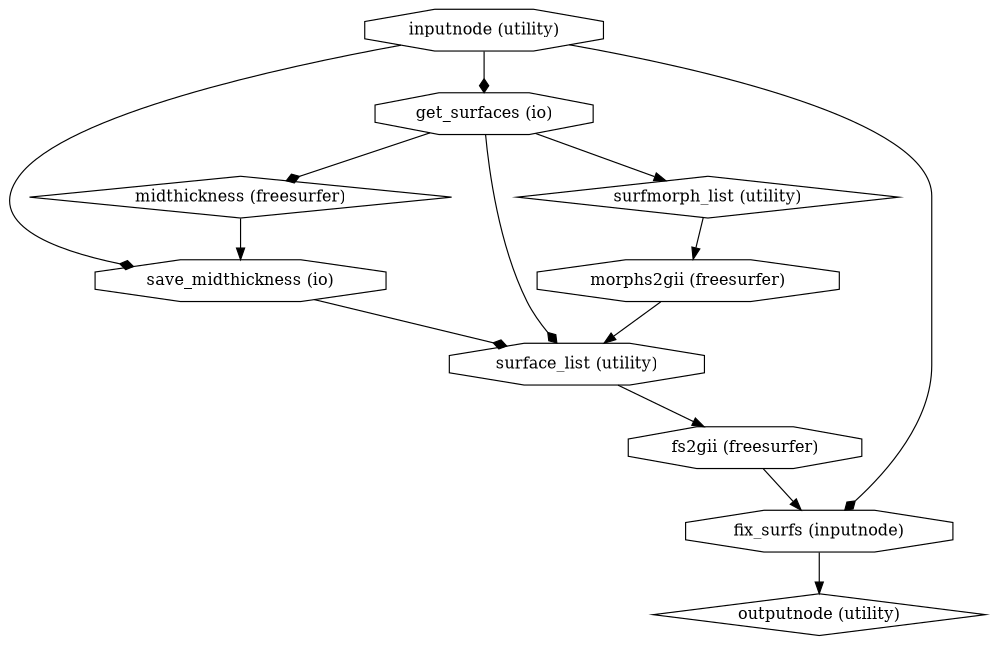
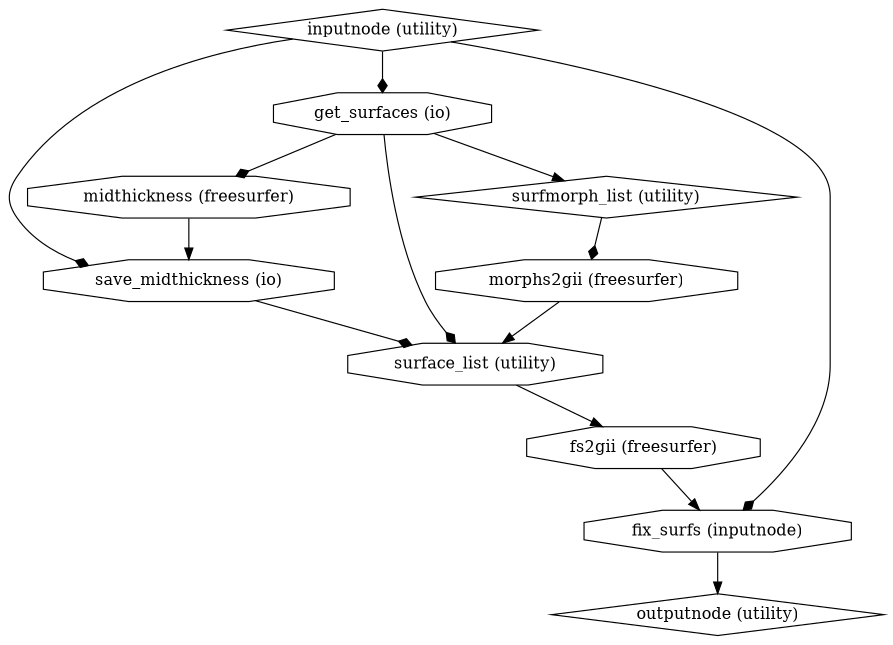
(484, 30) -> (383, 30)
(241, 197) -> (189, 197)
(700, 233) -> (598, 232)
